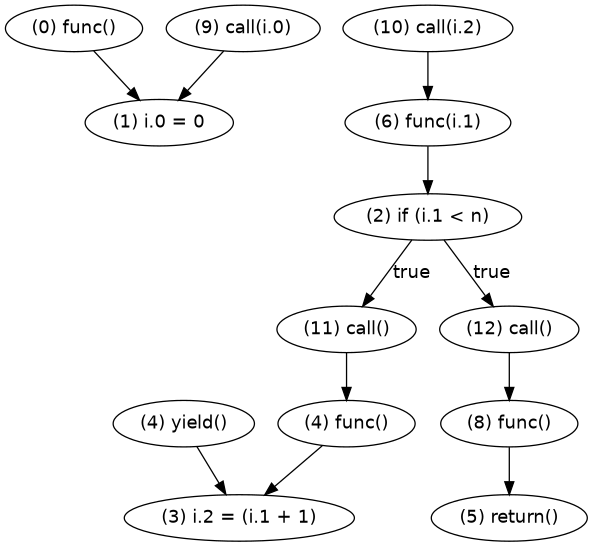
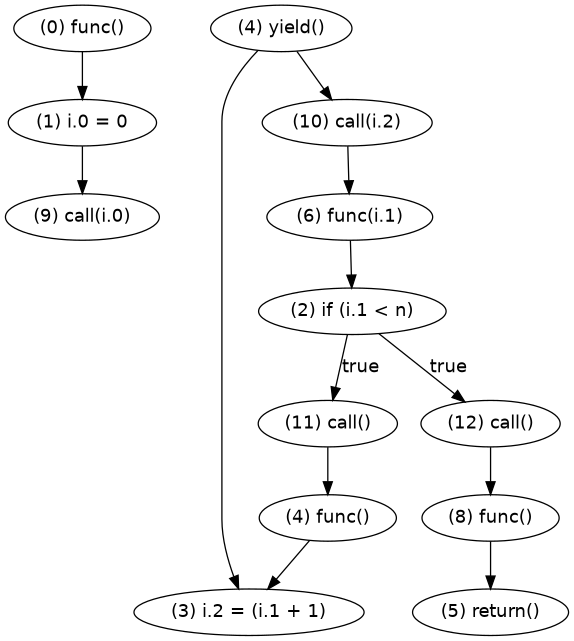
none -> (311, 70)
(206, 71) -> (82, 163)
